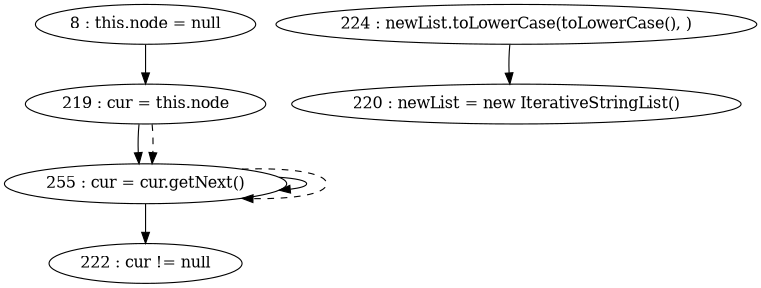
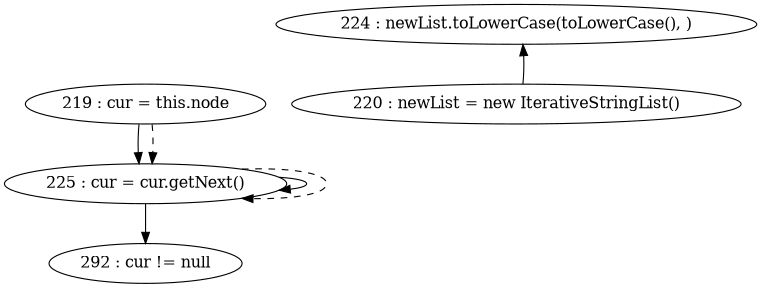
(146, 24) -> none
(509, 59) -> (524, 70)
(146, 184) -> (146, 184)
(146, 263) -> (146, 263)
